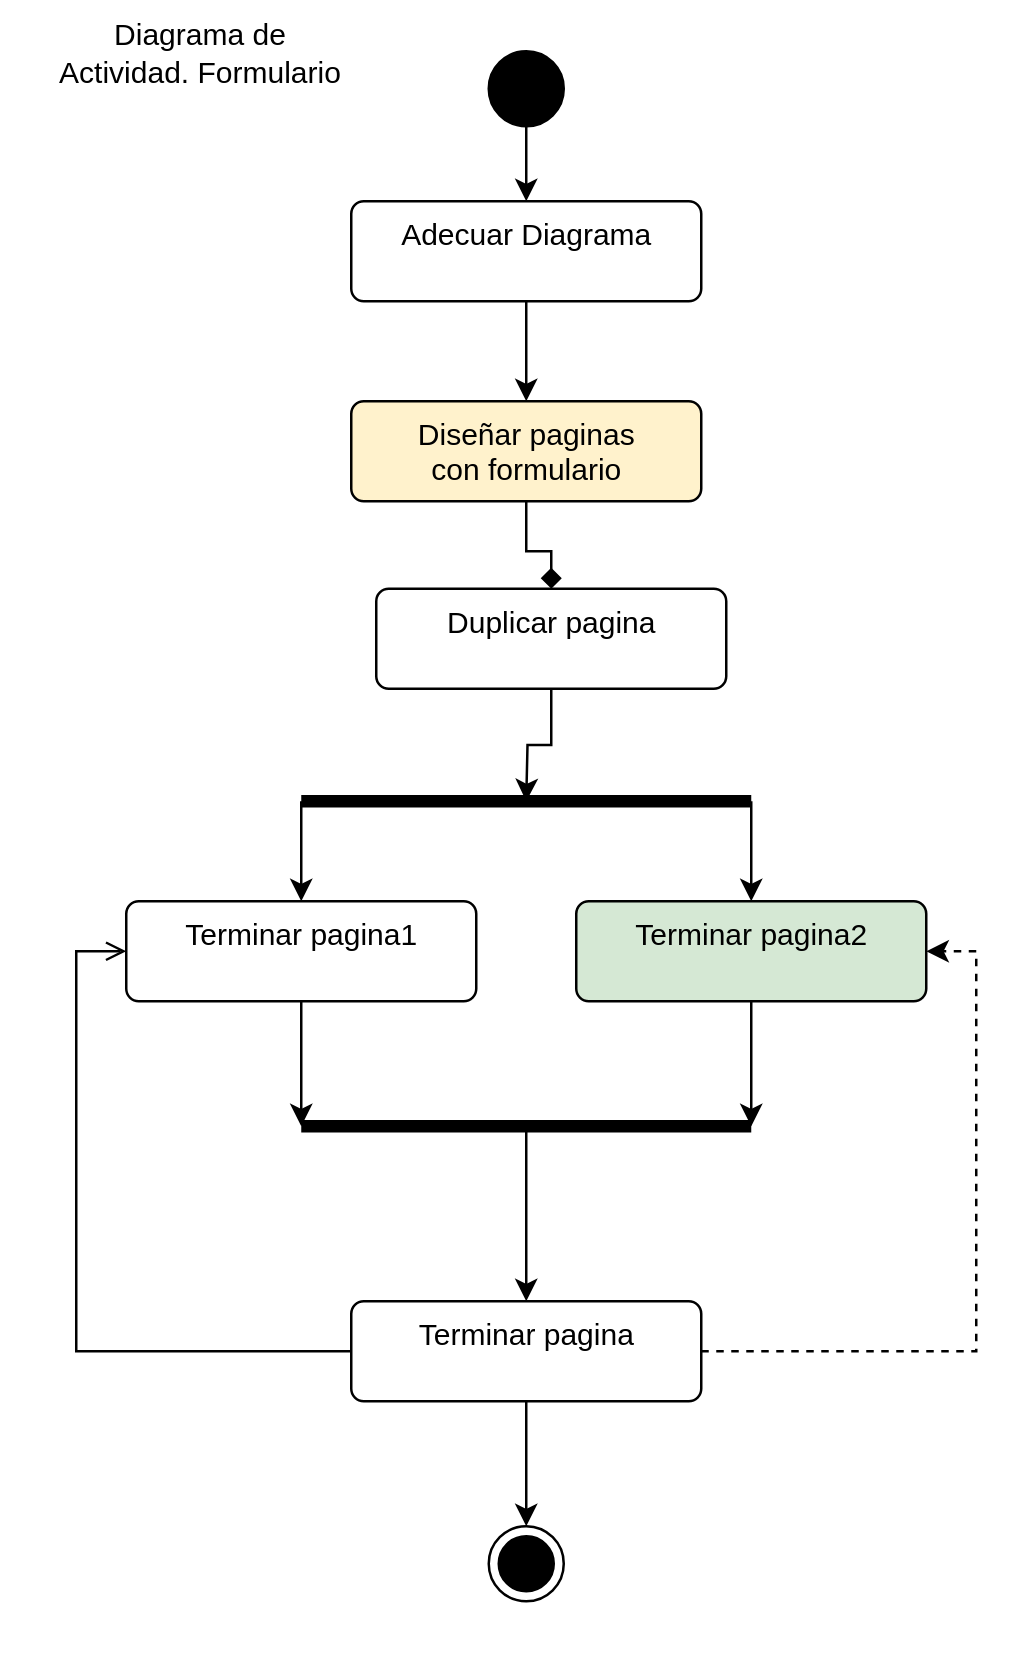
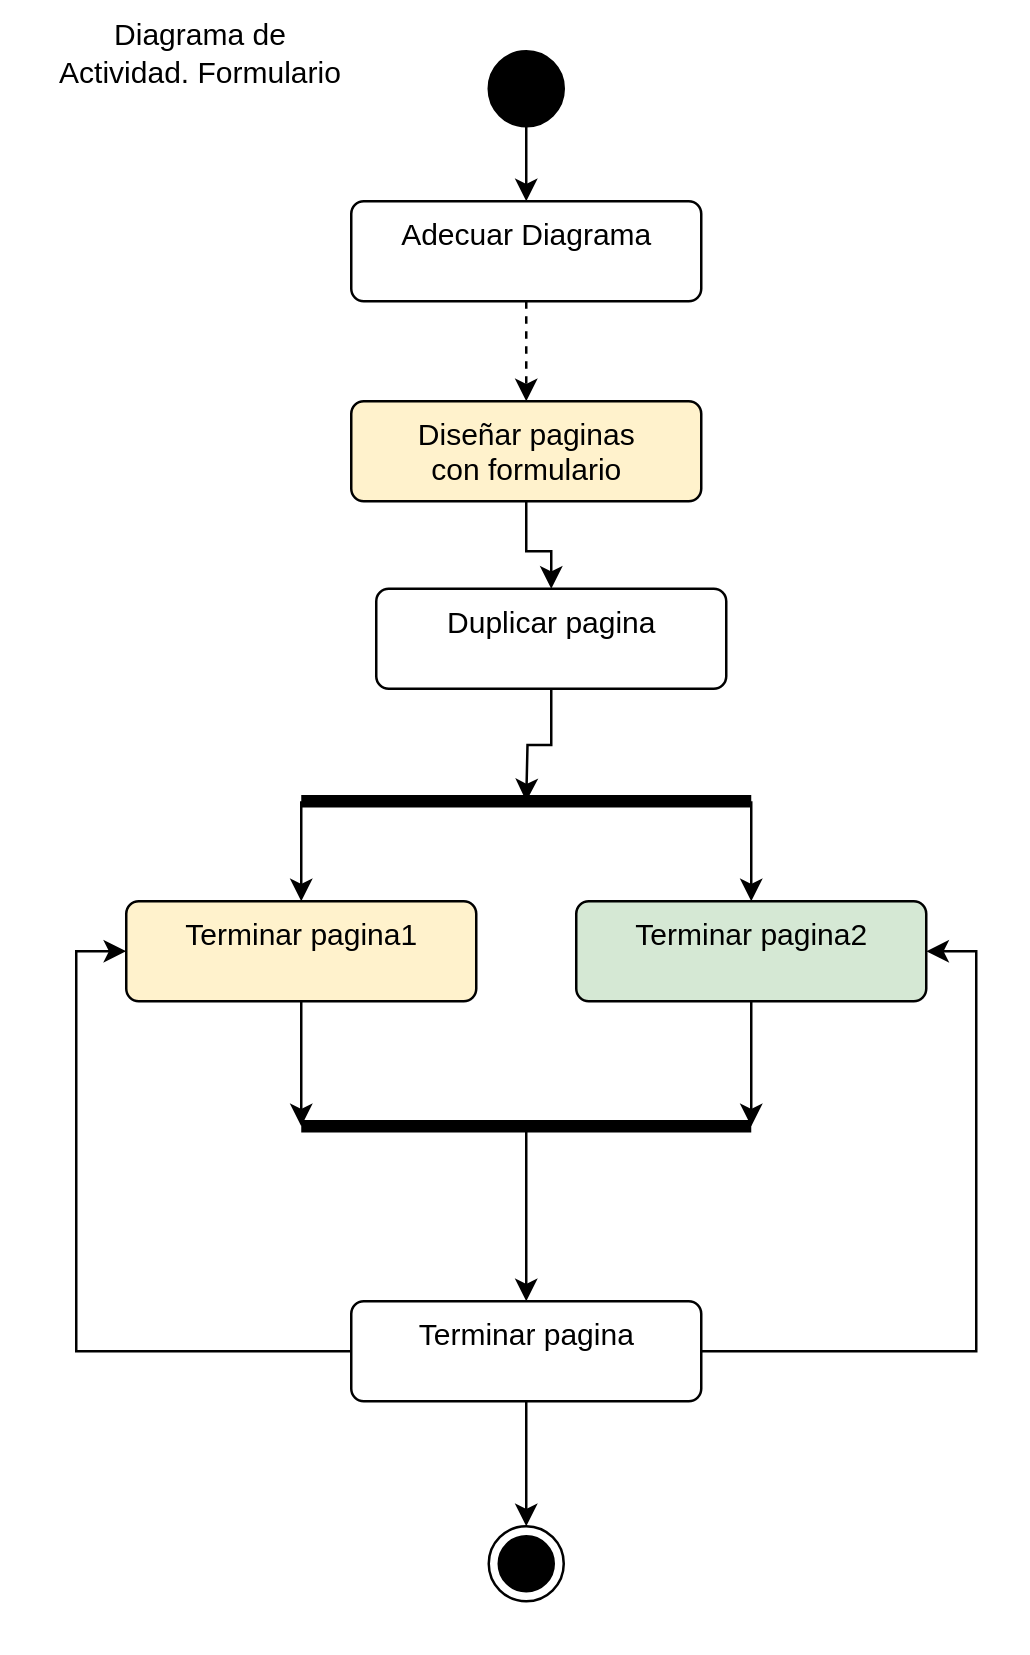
(526, 342) -> (526, 342)
(551, 568) -> (551, 569)
(112, 951) -> (108, 951)
(301, 951) -> (301, 951)
(976, 1270) -> (976, 1270)
